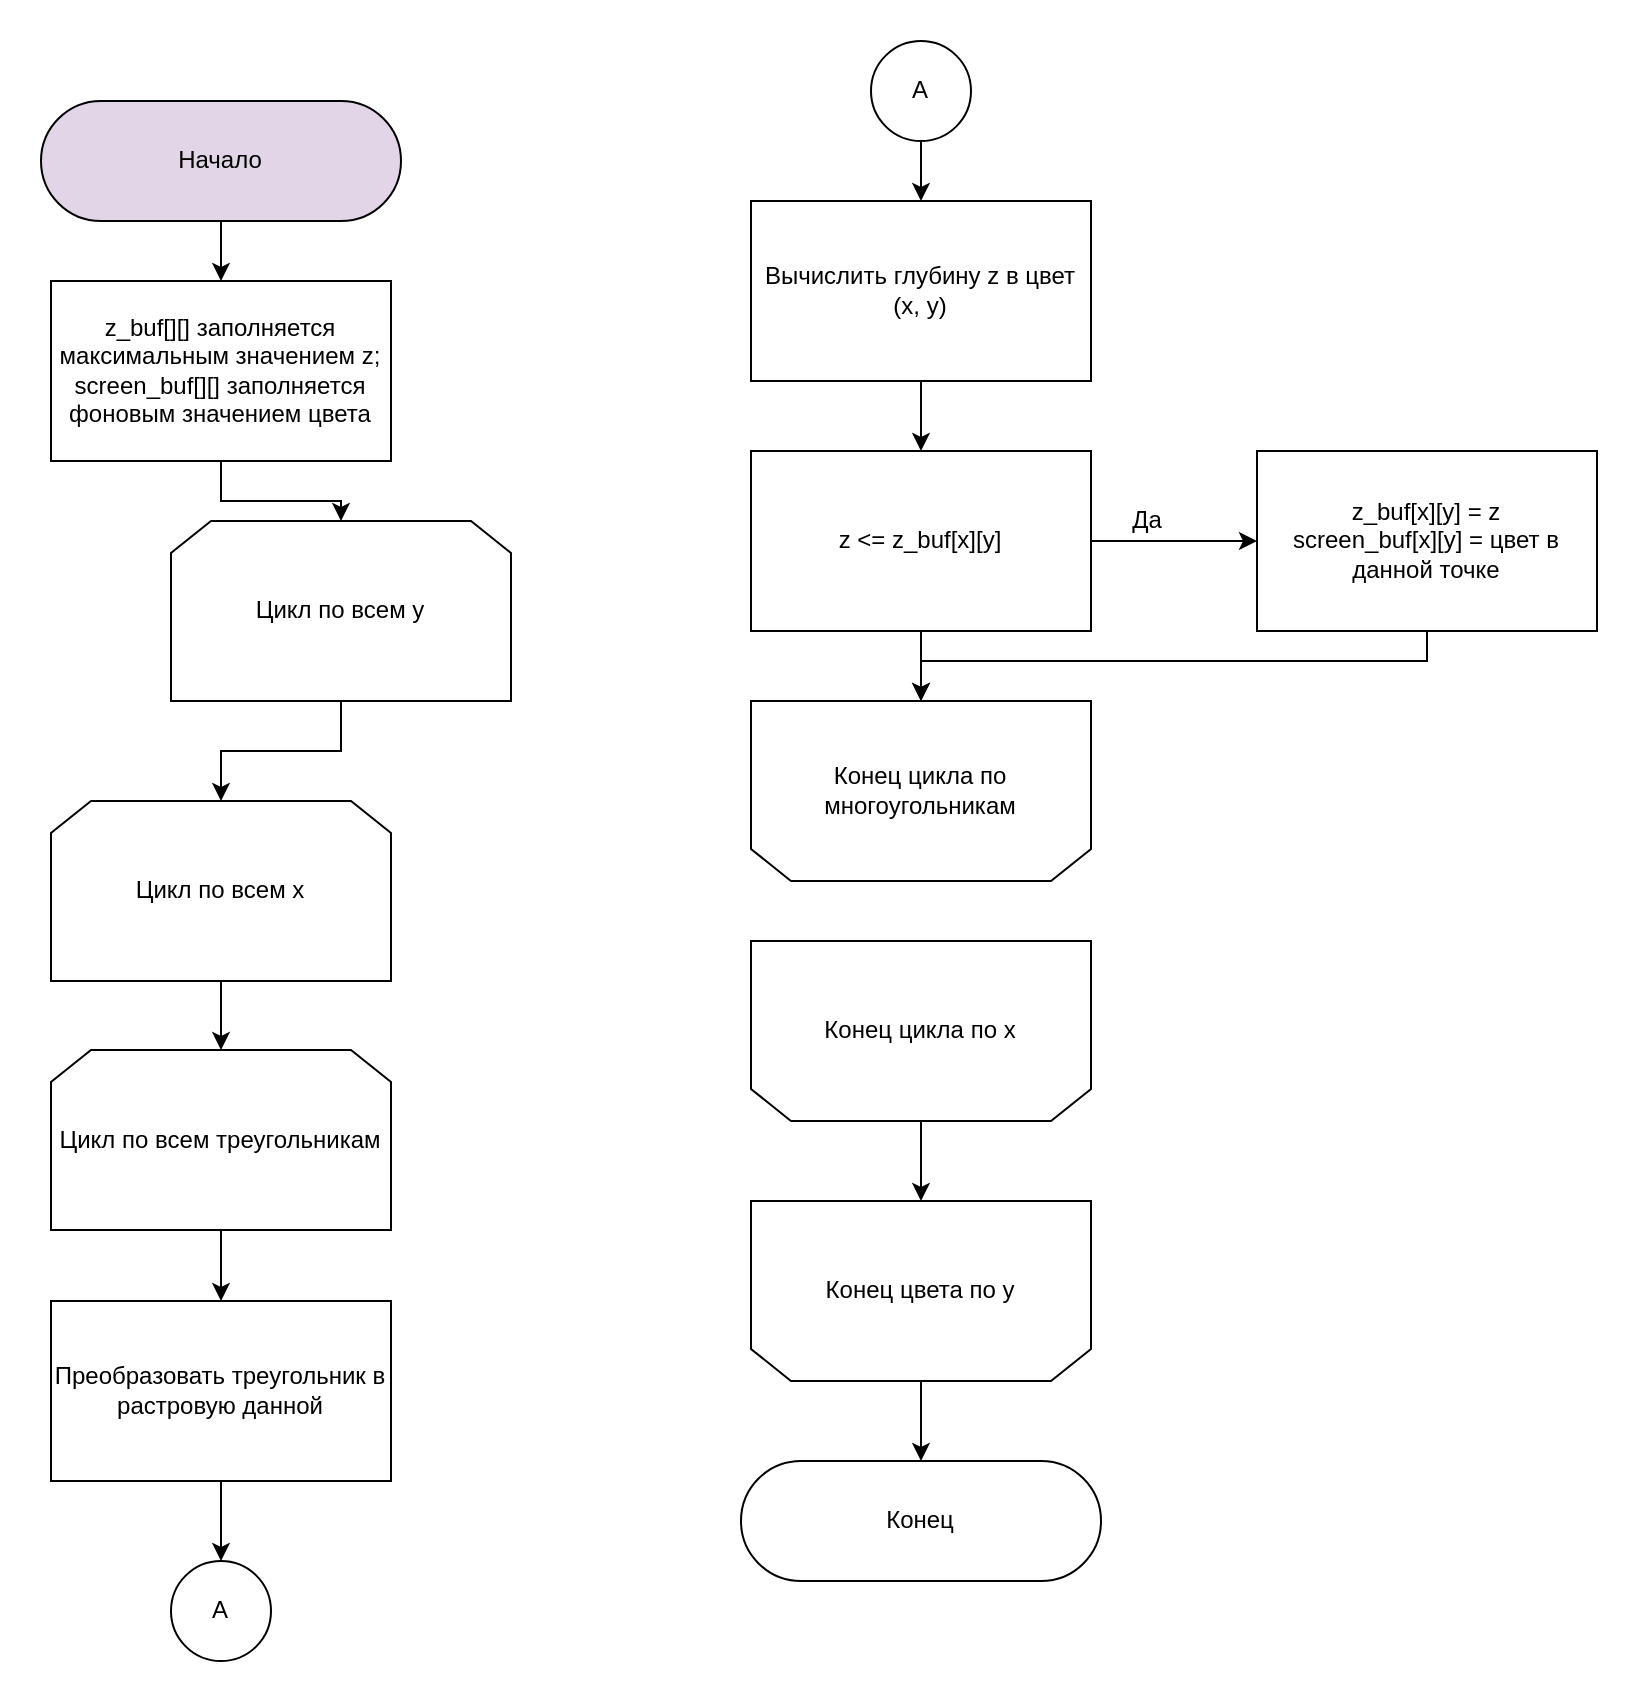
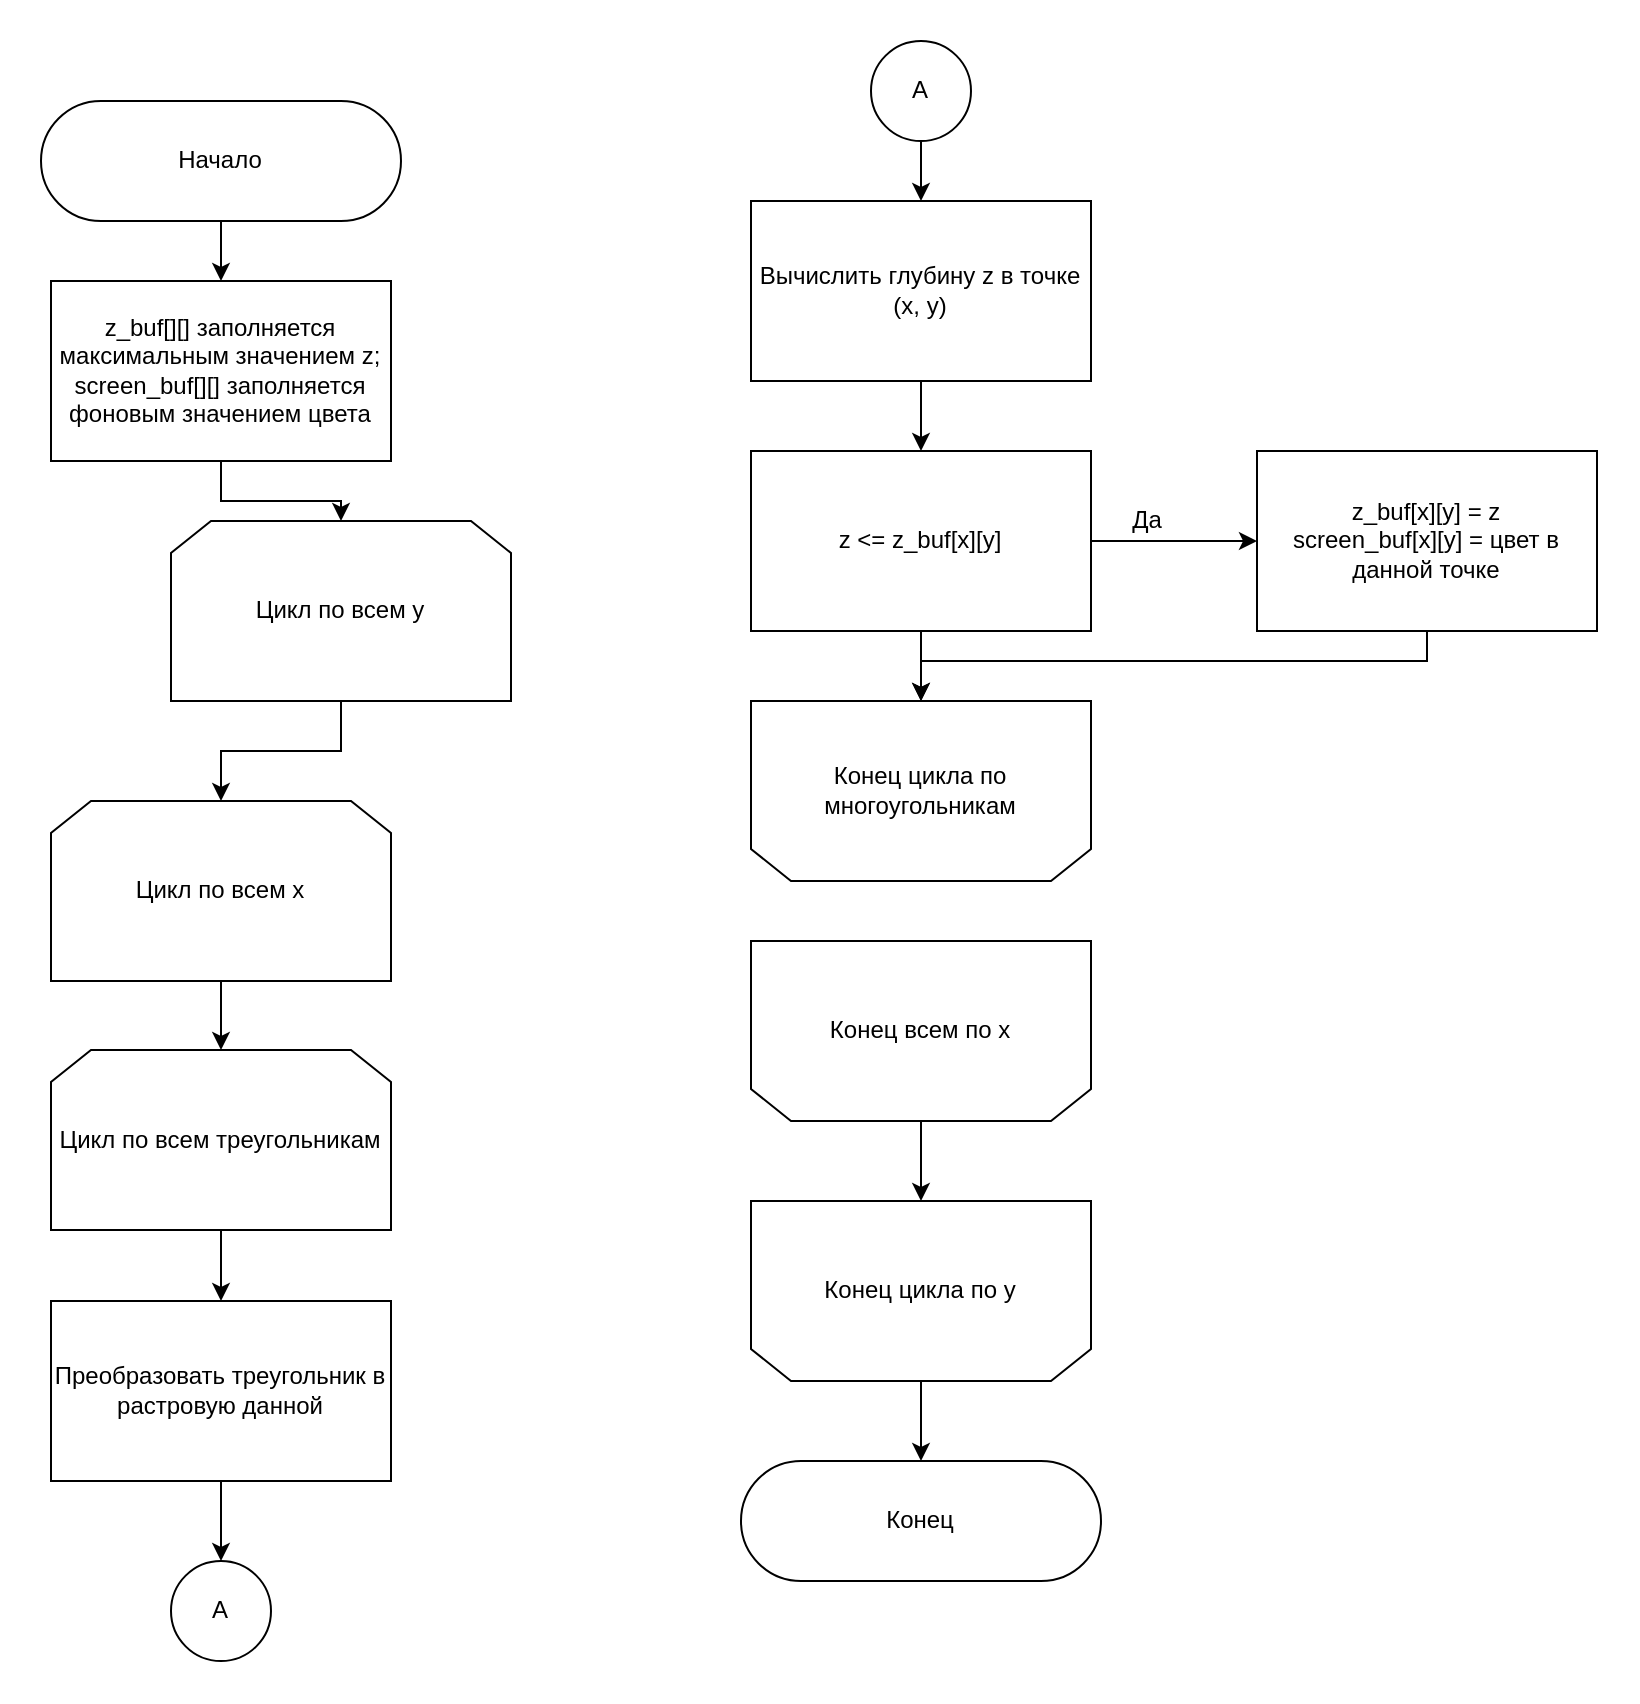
(221, 161) -> (221, 161)
(921, 291) -> (921, 291)
(921, 1031) -> (921, 1031)
(921, 1291) -> (921, 1291)
